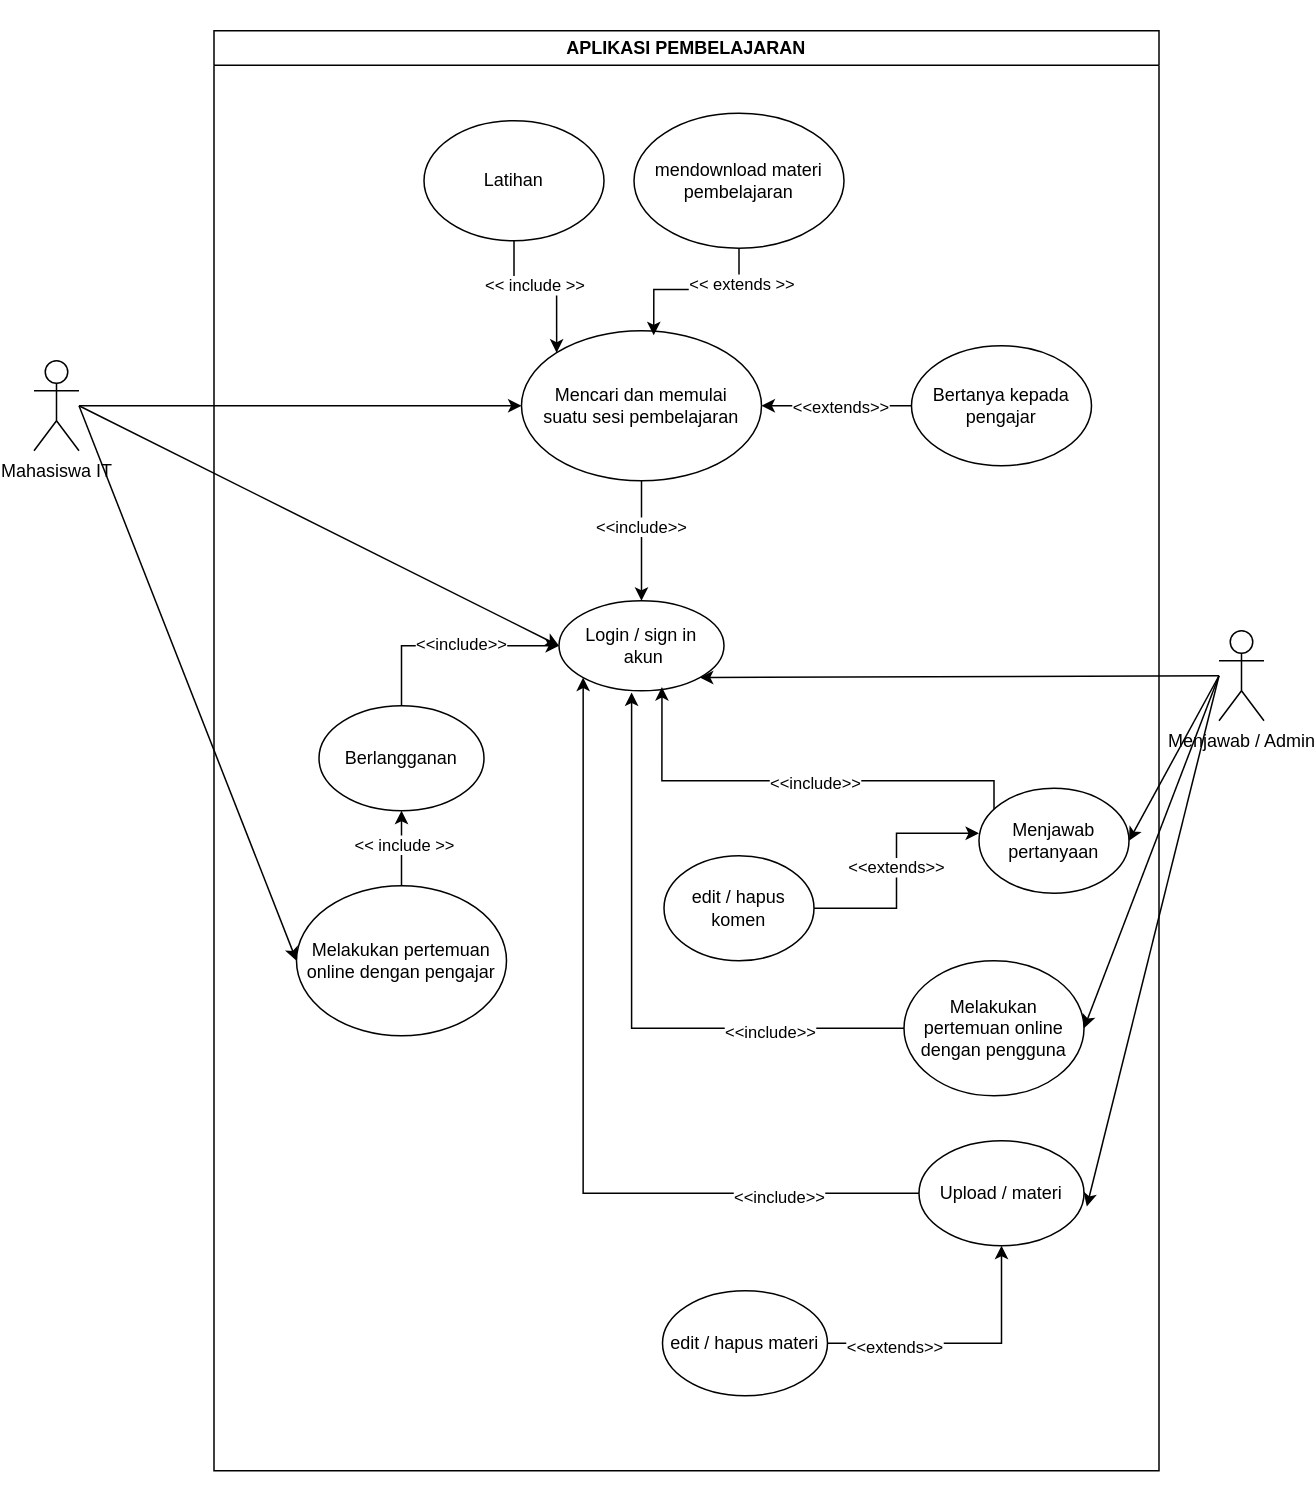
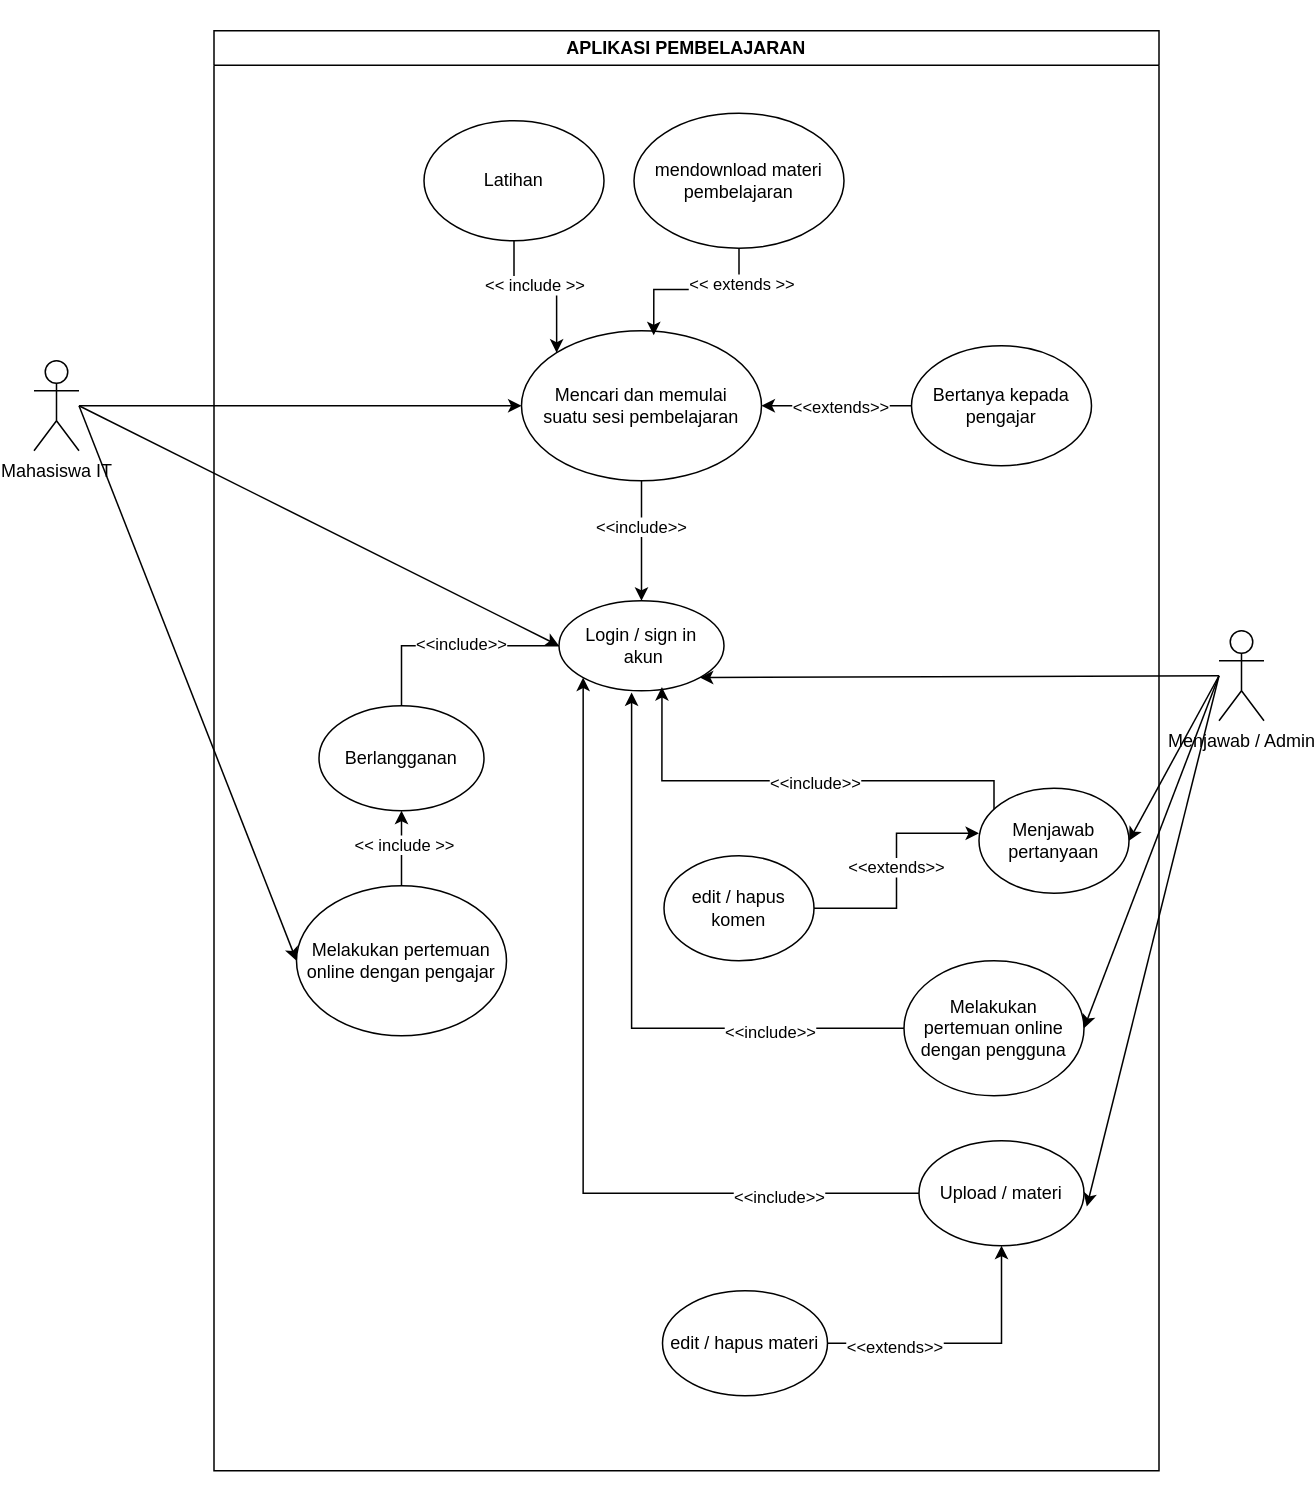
(547, 646) -> (551, 646)
